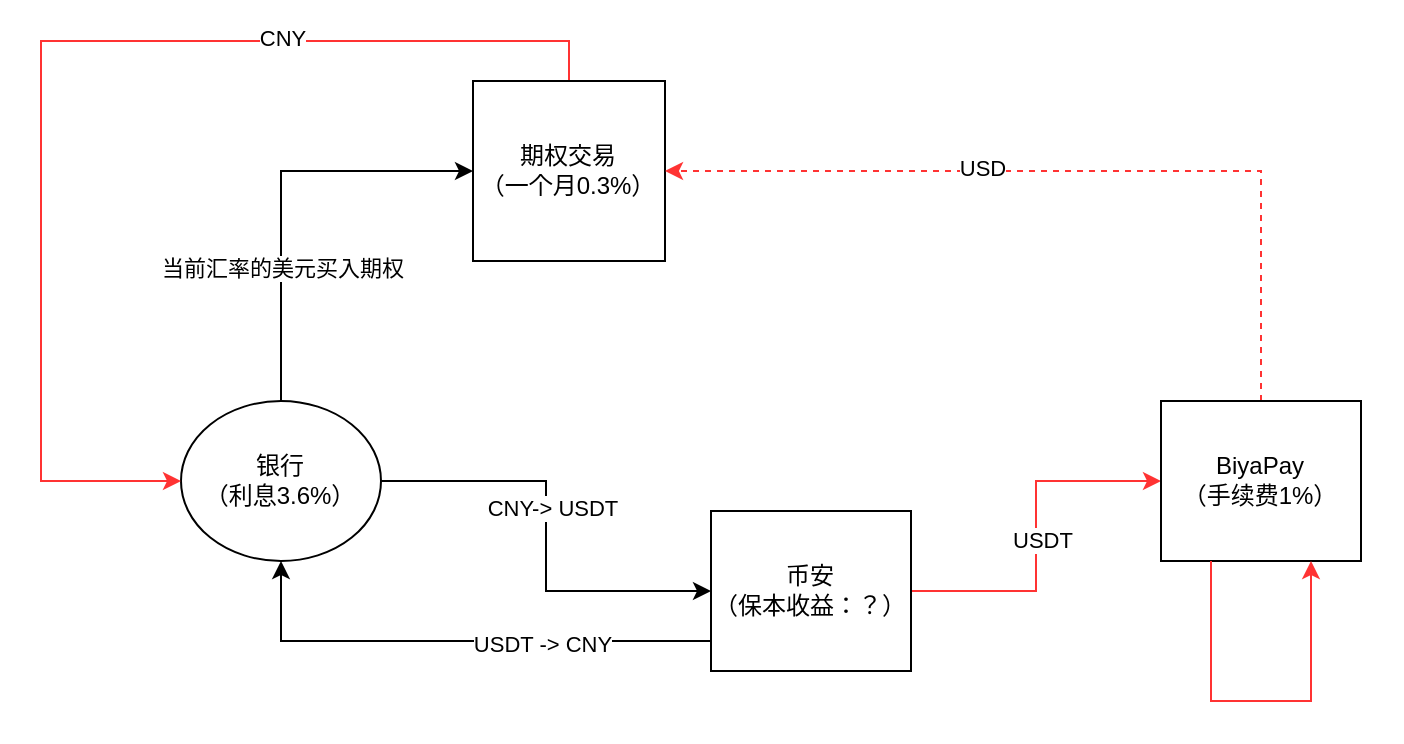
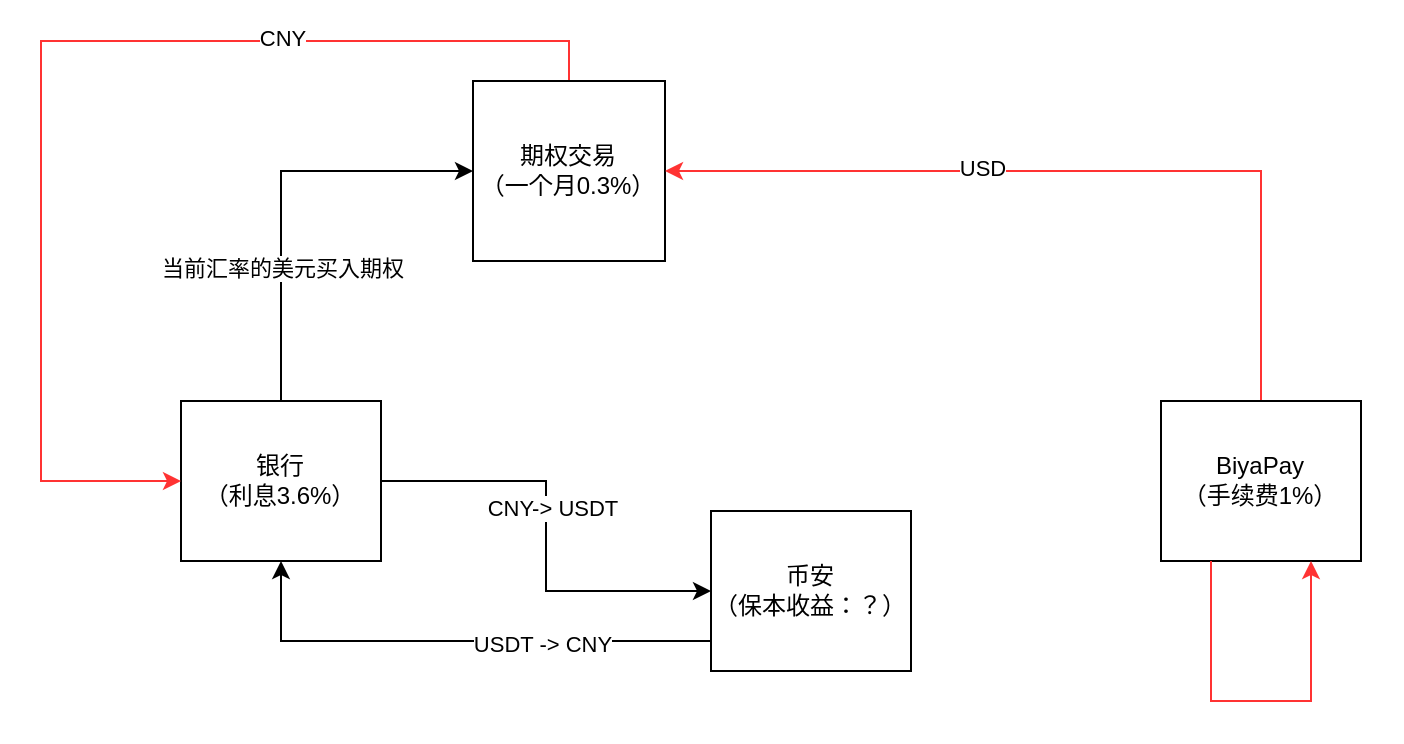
(1249, 171) -> (1249, 171)
(281, 481) -> (281, 481)
(1036, 543) -> none
